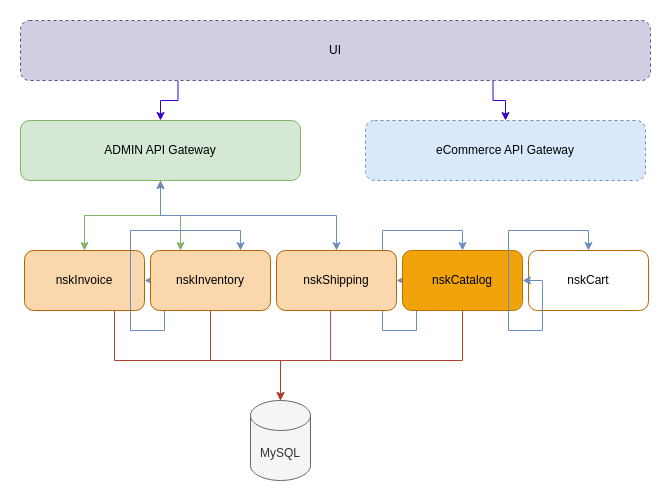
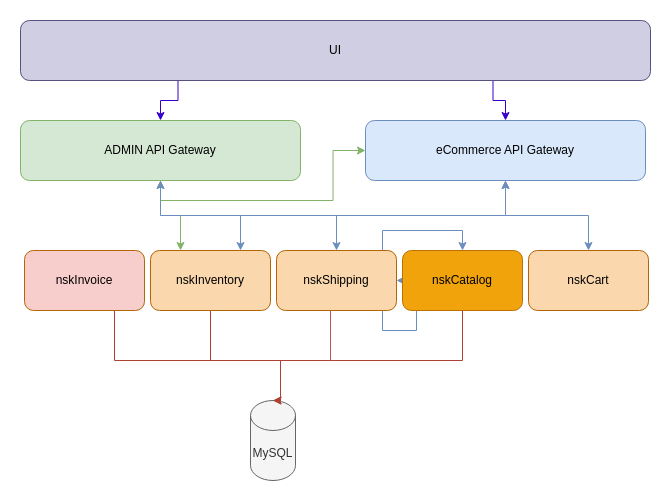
(336, 51) -> (336, 51)
(506, 151) -> (506, 151)
(108, 216) -> (249, 201)
(131, 253) -> (421, 216)
(85, 281) -> (85, 281)
(589, 281) -> (589, 281)
(509, 289) -> (556, 216)
(281, 441) -> (273, 441)
